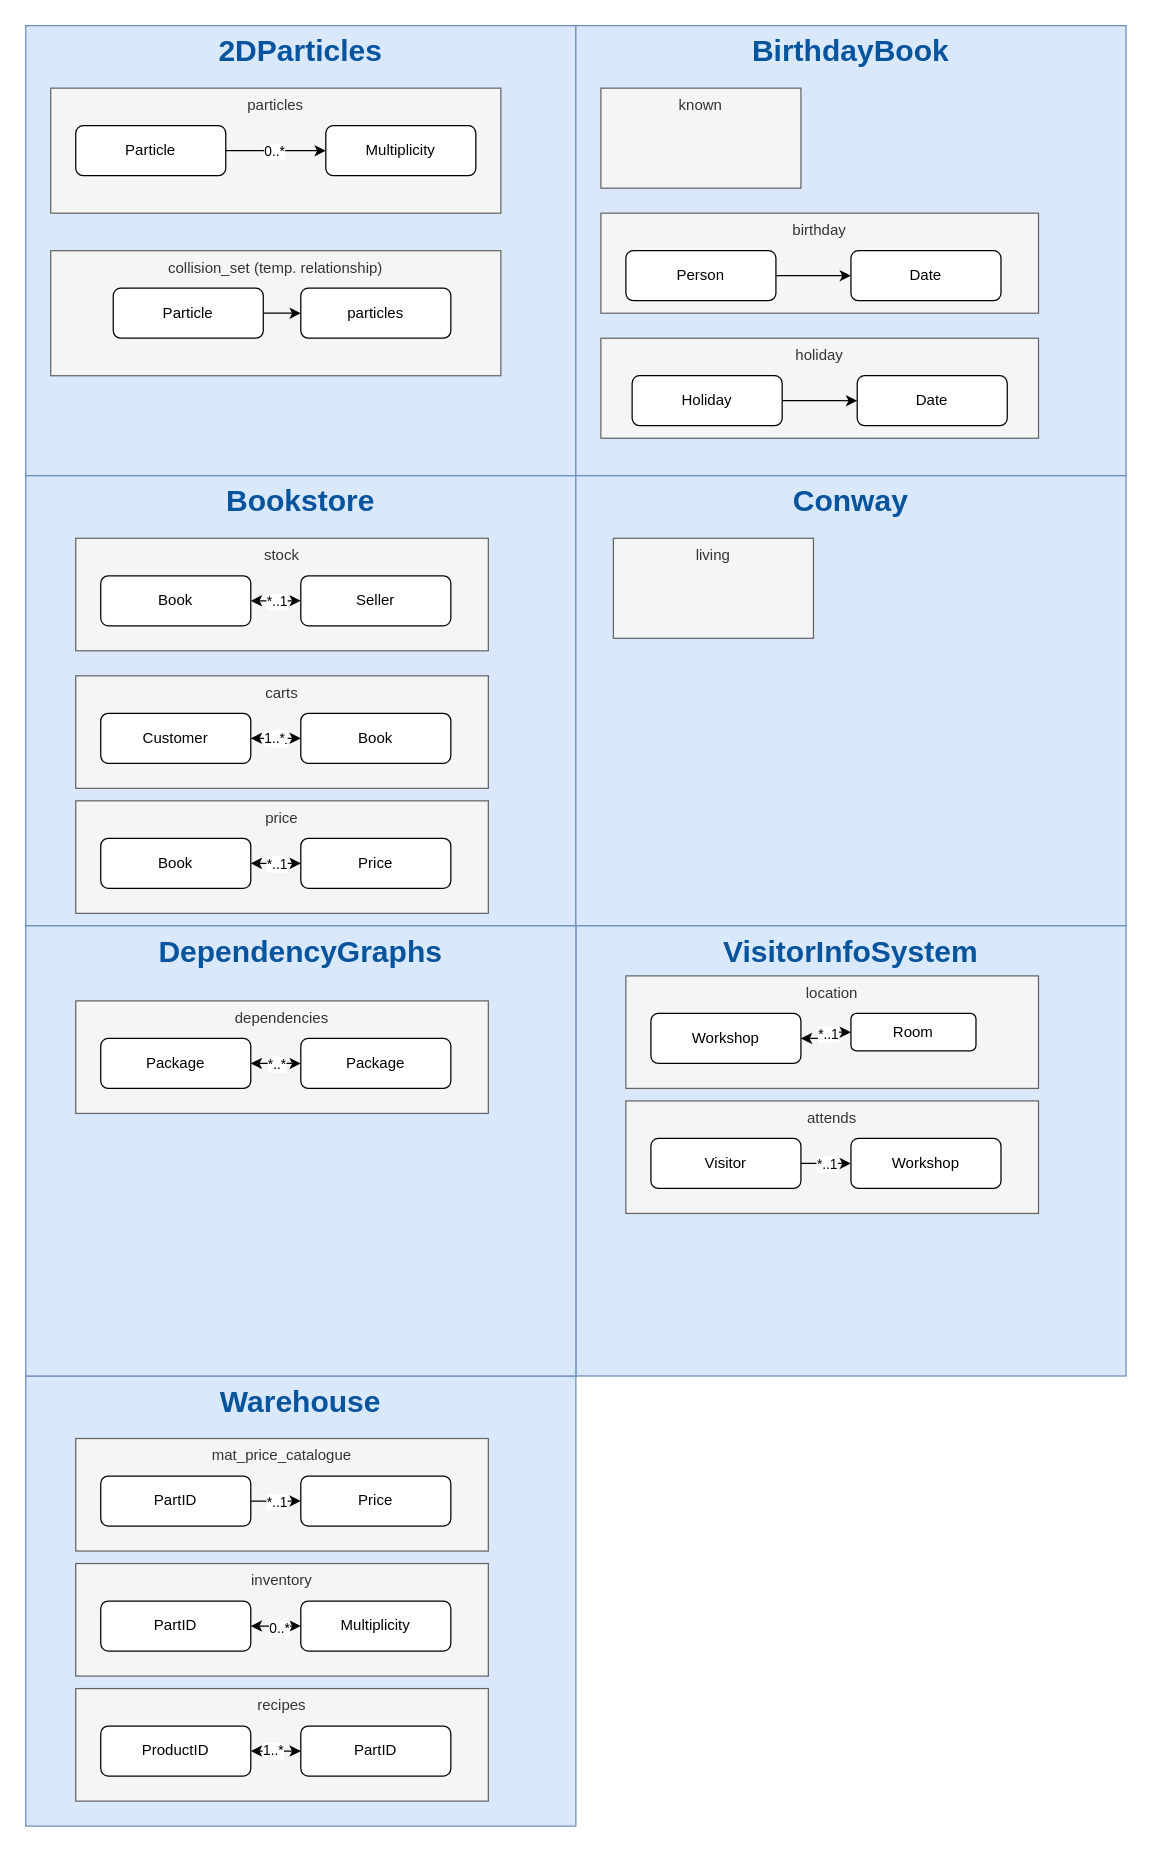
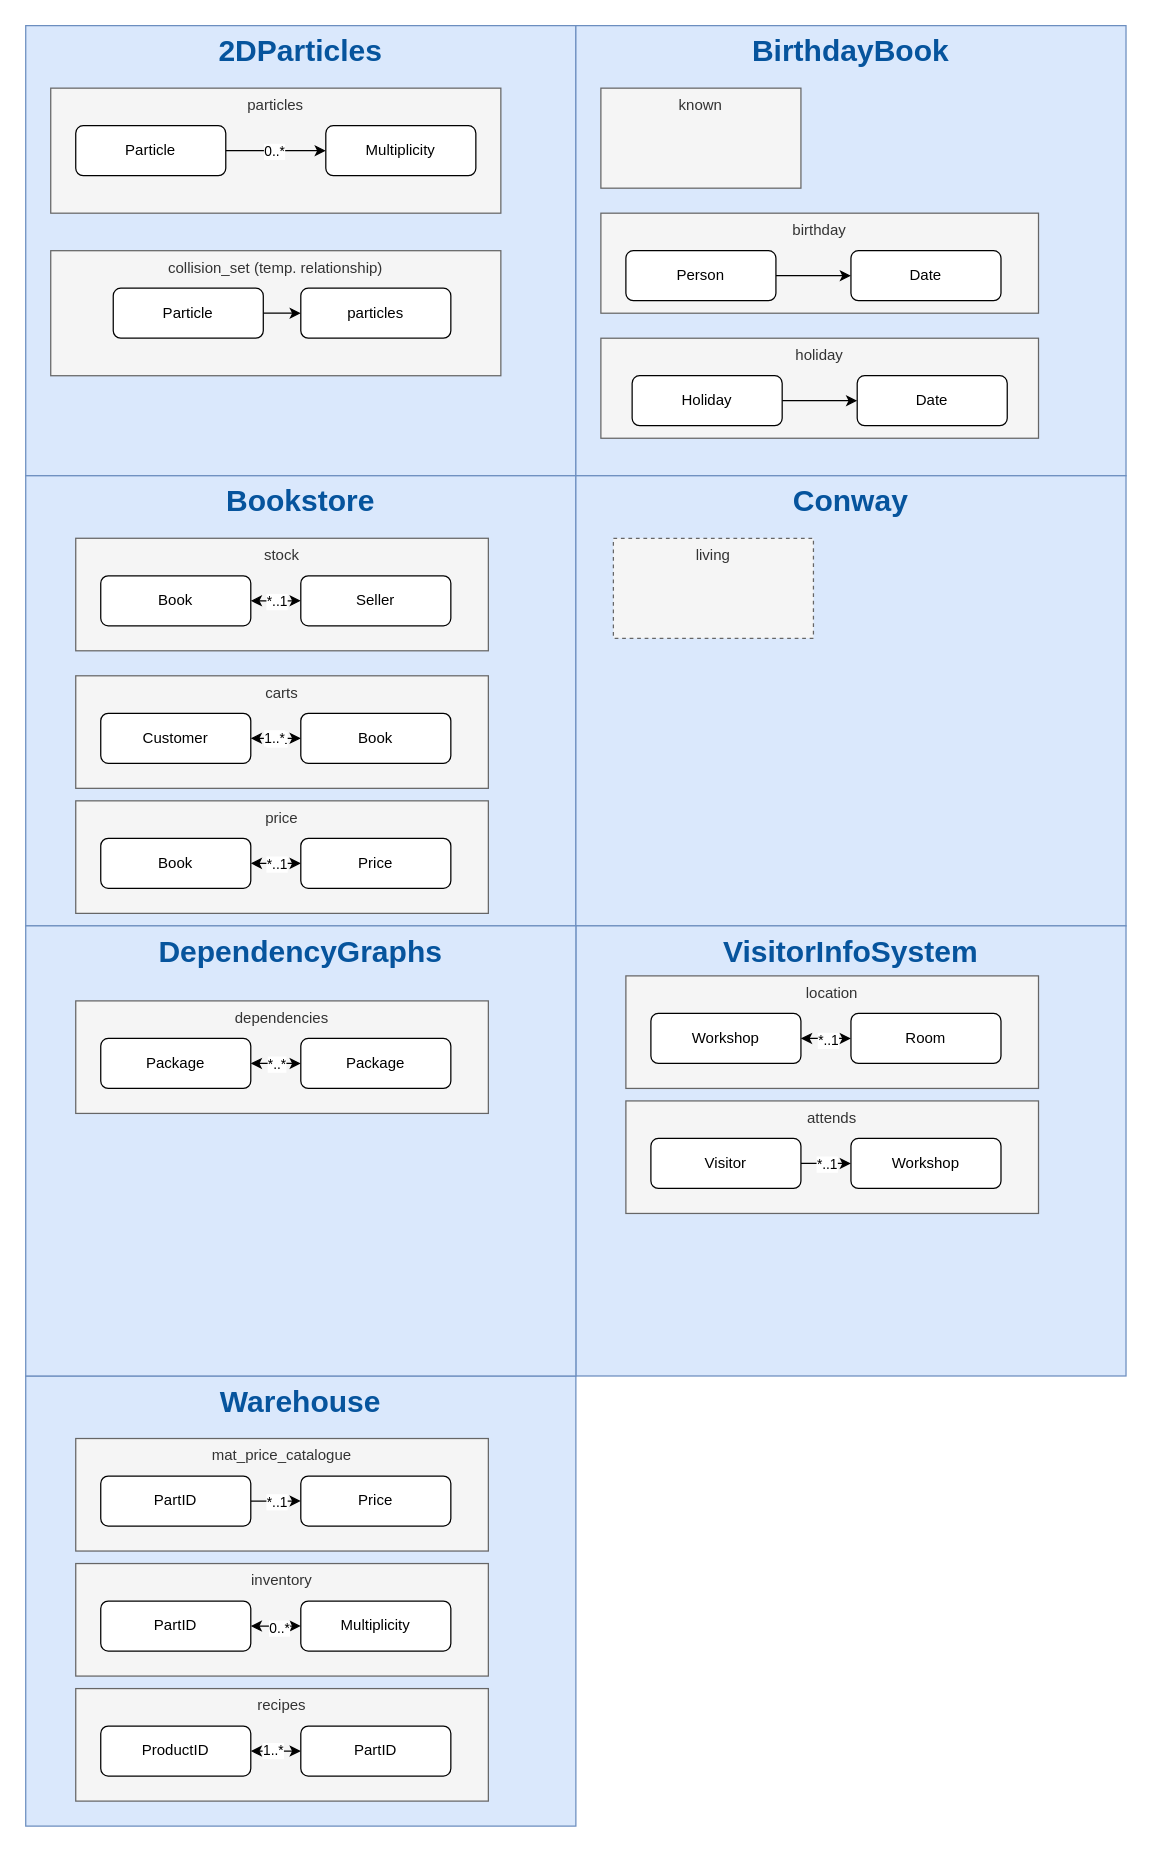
(713, 588) -> (713, 588)
(913, 1032) -> (926, 1038)
